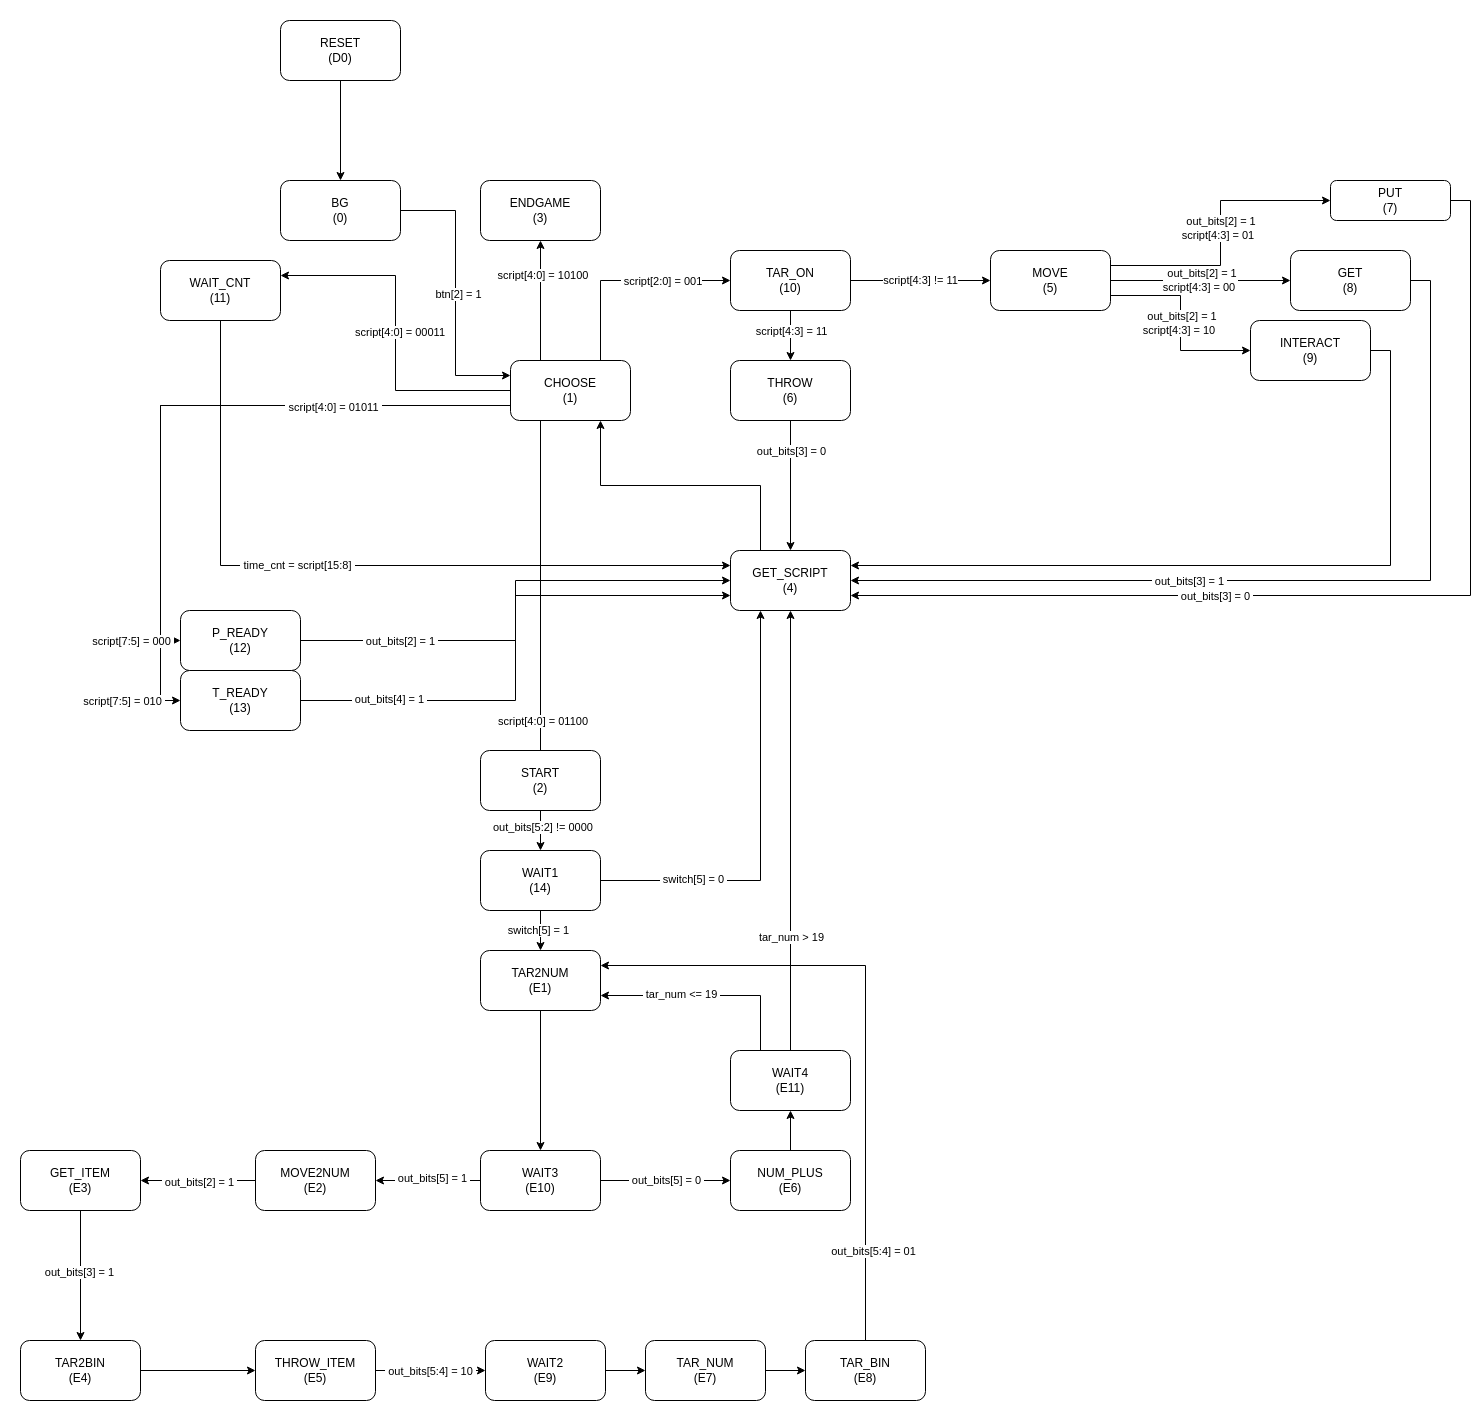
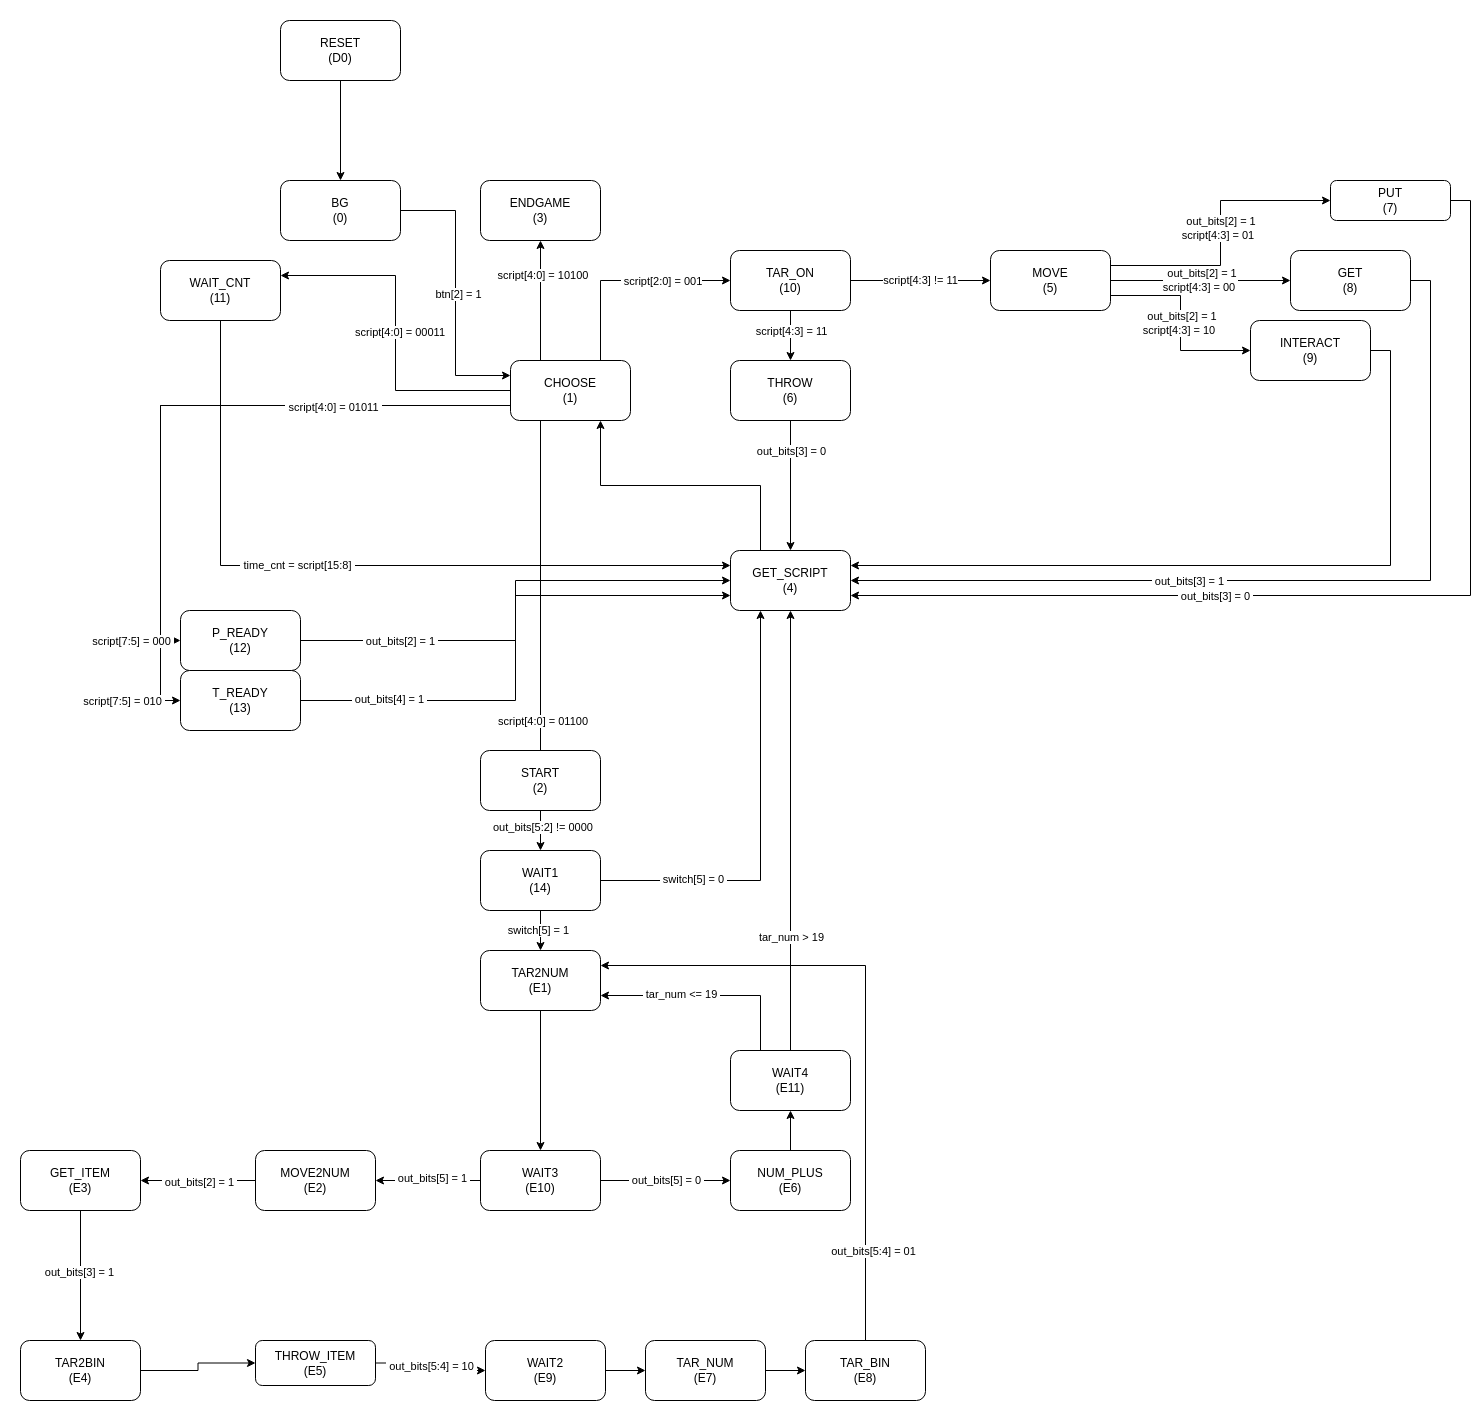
(316, 1371) -> (316, 1363)
